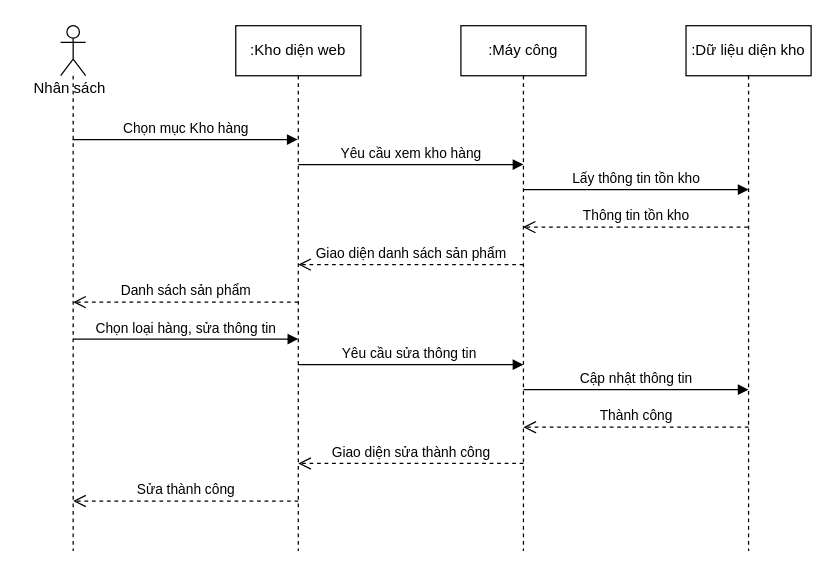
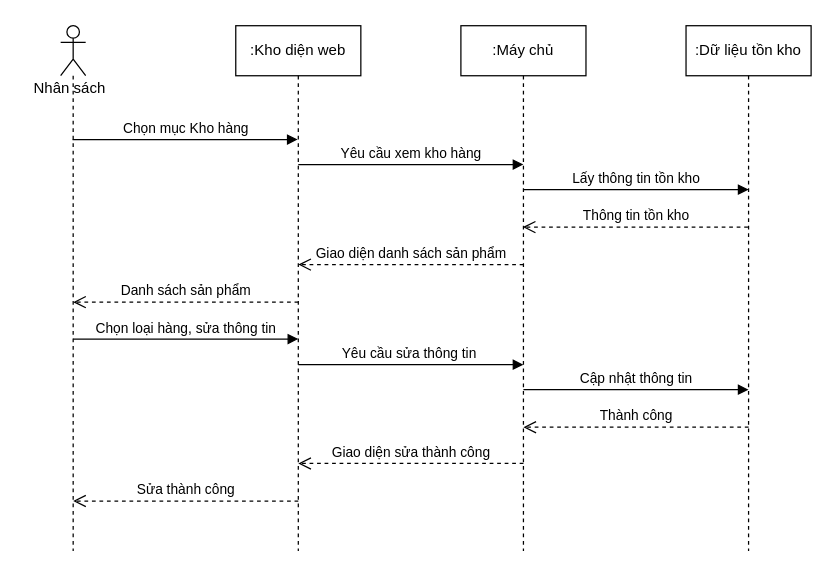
(523, 51) -> (523, 51)
(748, 51) -> (748, 51)
